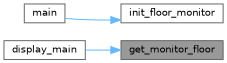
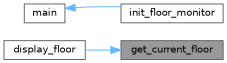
(88, 20) -> (98, 7)
(45, 50) -> (45, 50)
(172, 50) -> (172, 50)
